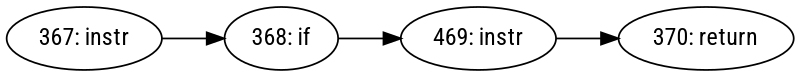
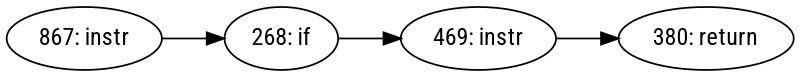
(84, 38) -> (84, 38)
(281, 38) -> (281, 38)
(706, 38) -> (706, 38)
